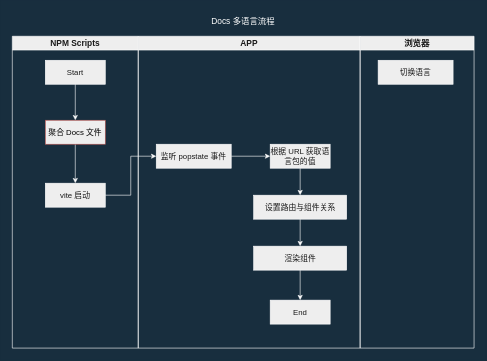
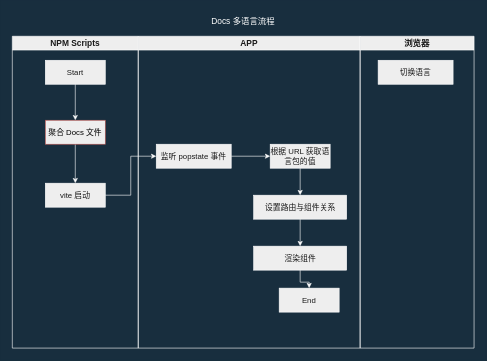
(300, 312) -> (309, 300)
